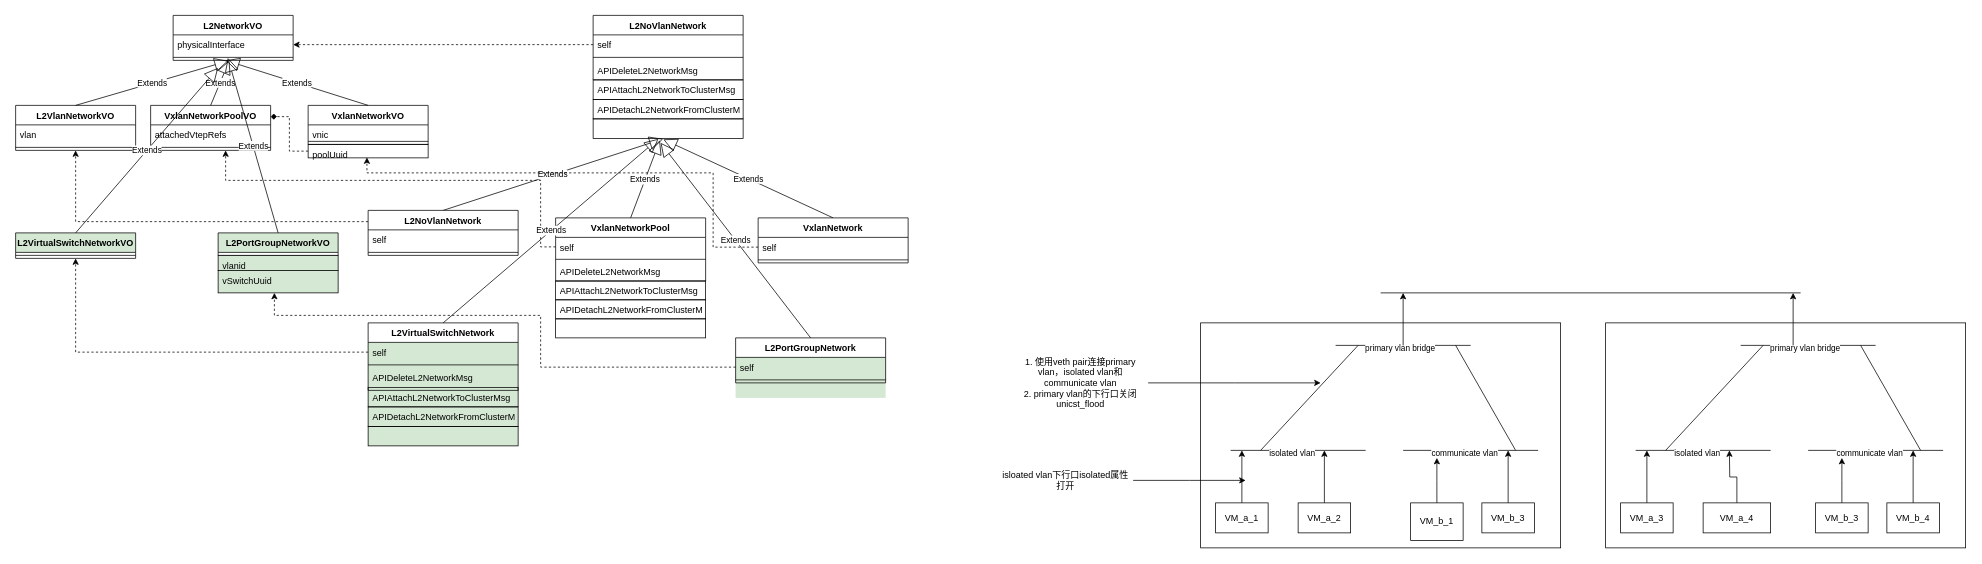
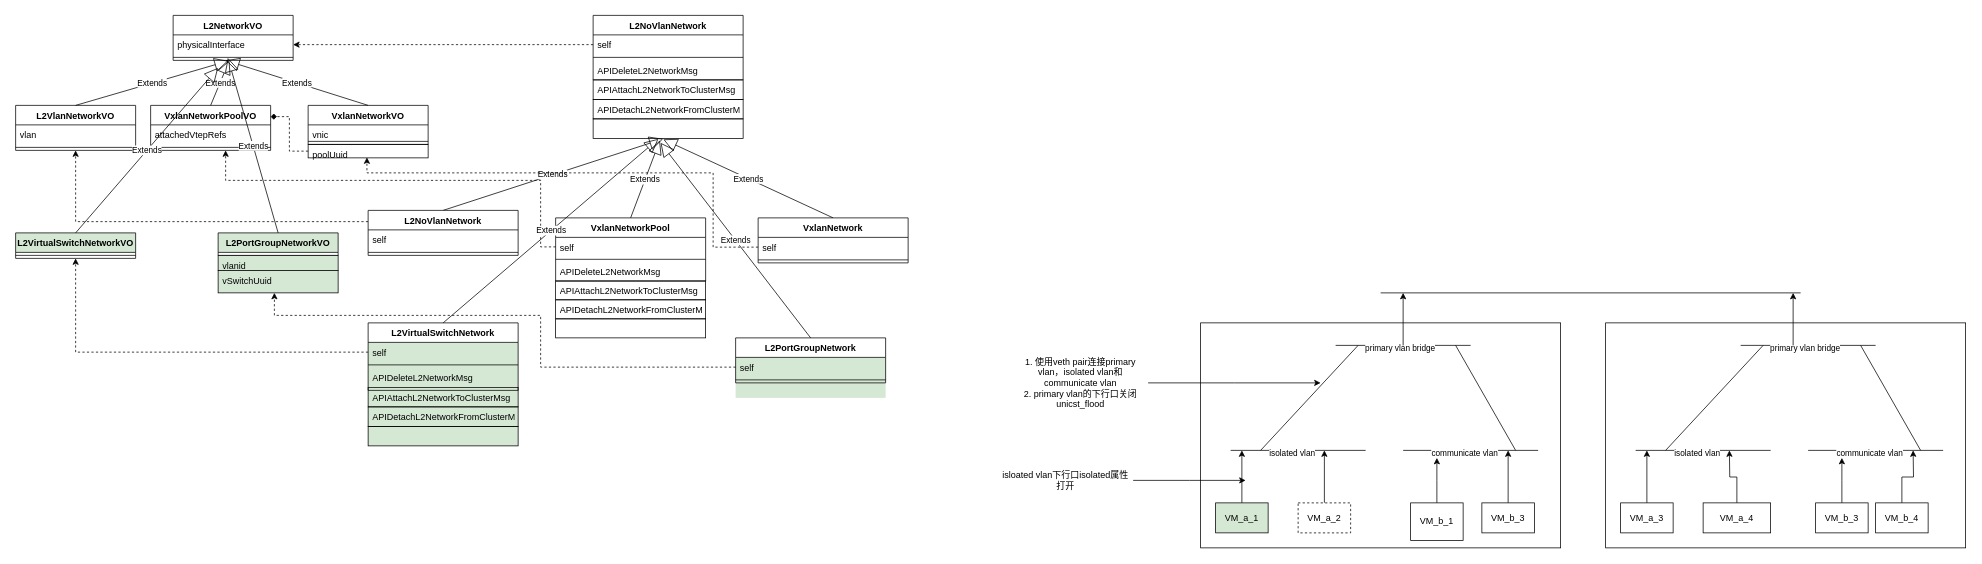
(1242, 518) -> (1242, 518)
(1324, 518) -> (1324, 518)
(1913, 518) -> (1902, 518)
